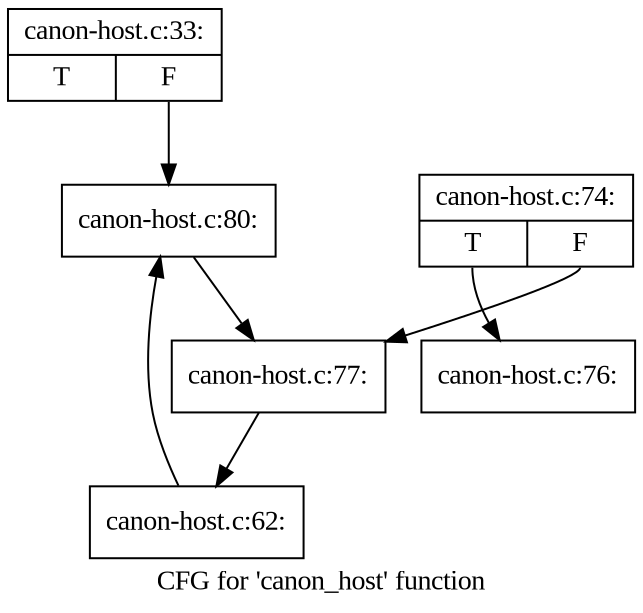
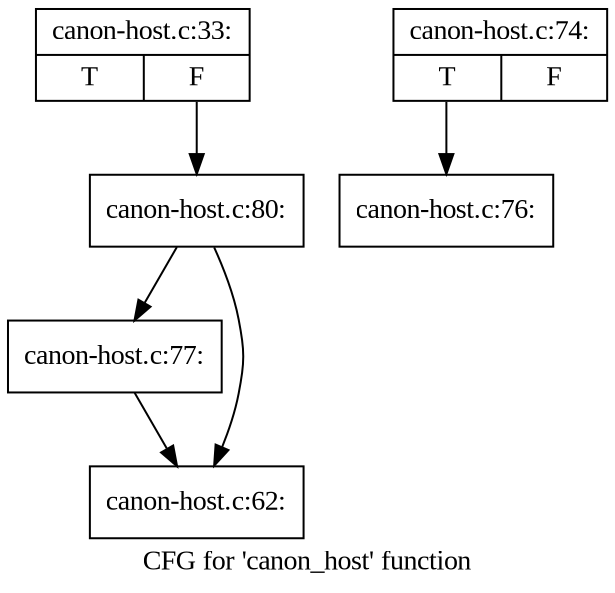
(495, 306) -> none
(149, 383) -> (243, 346)
